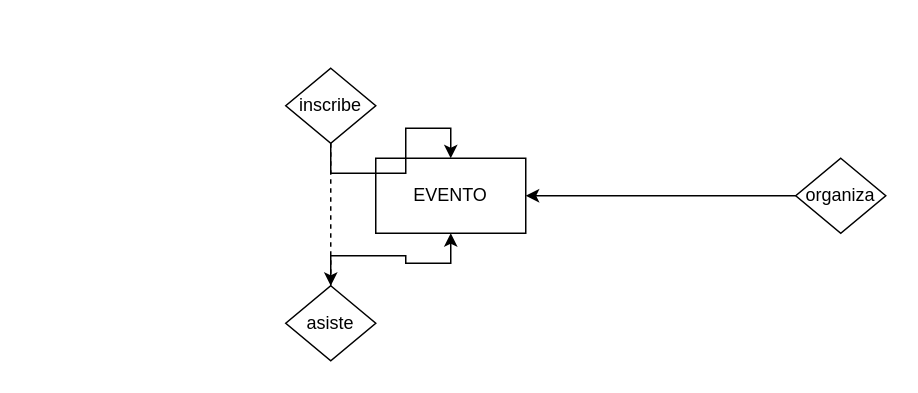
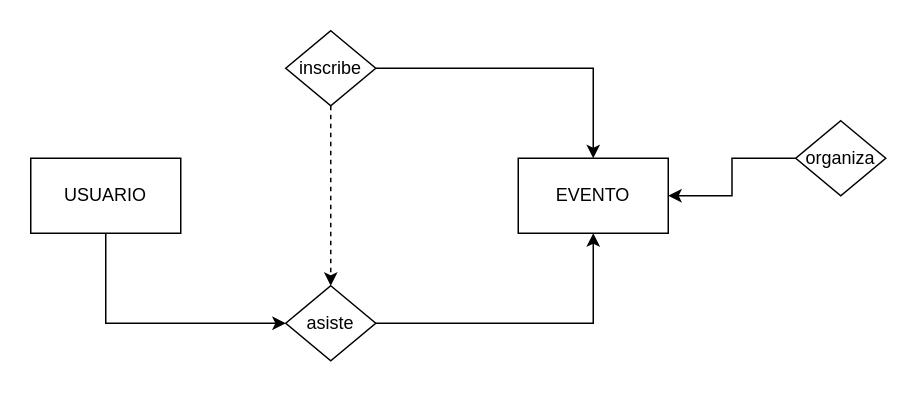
(331, 106) -> (331, 68)
none -> (106, 196)
(451, 196) -> (593, 196)
(841, 196) -> (841, 158)
none -> (146, 323)
